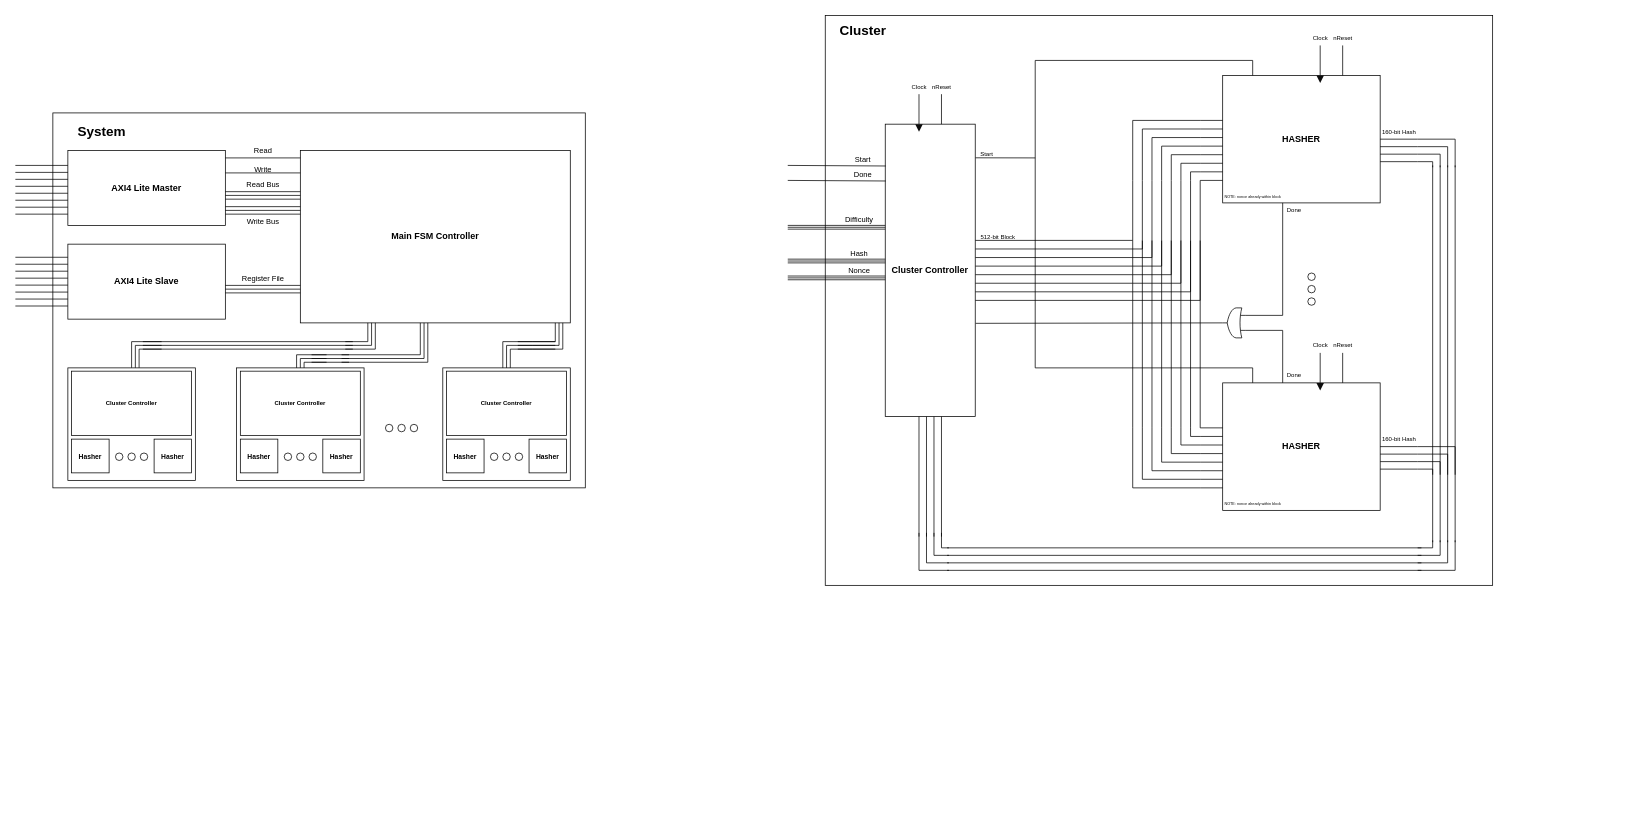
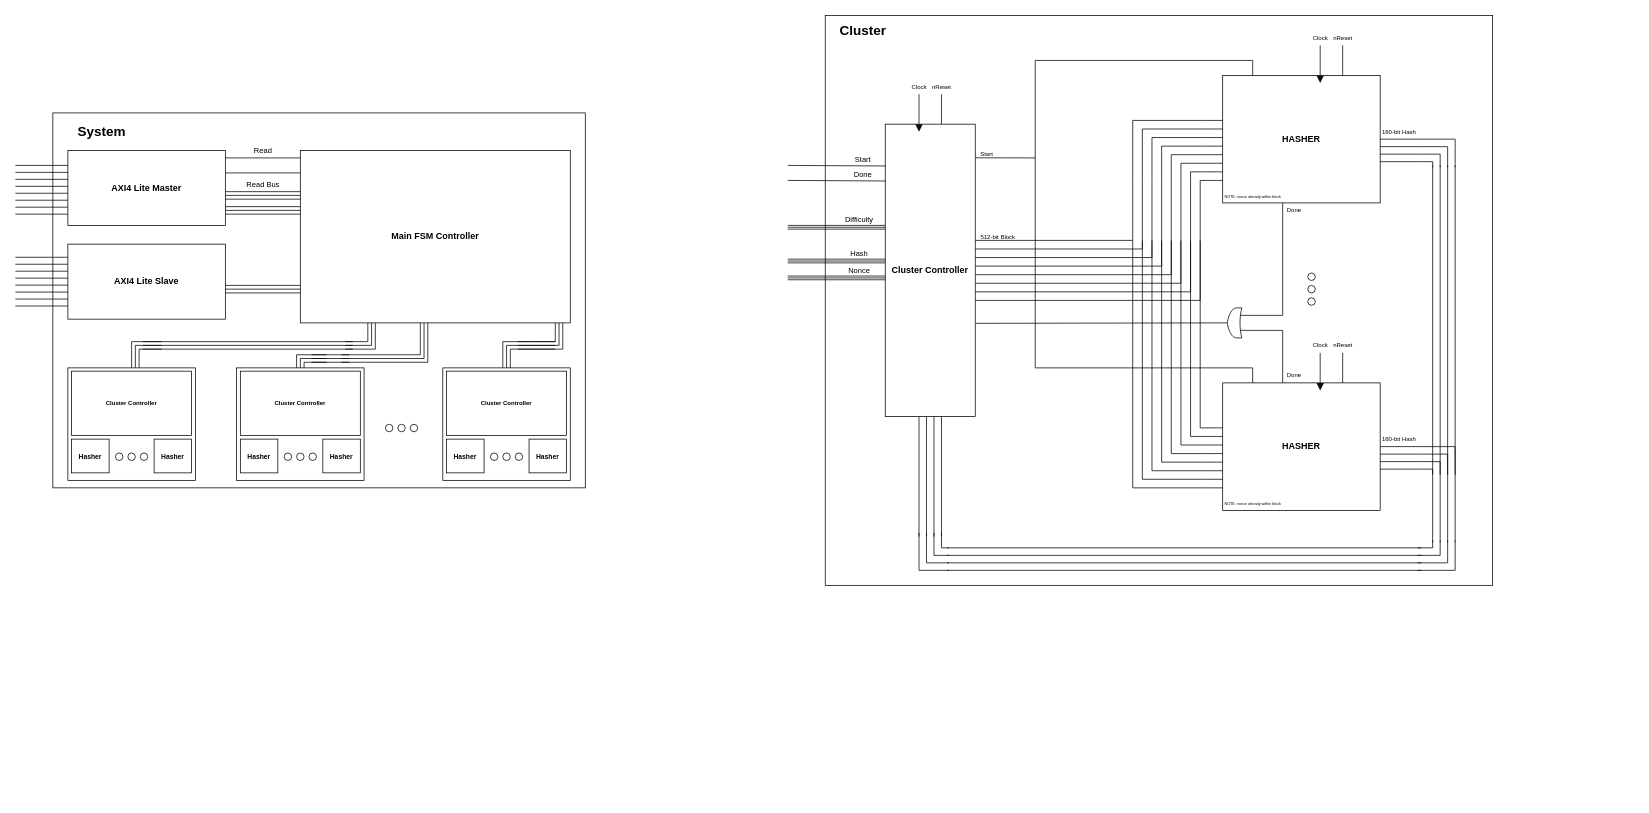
(263, 169) -> none
(263, 222) -> none
(263, 278) -> none
